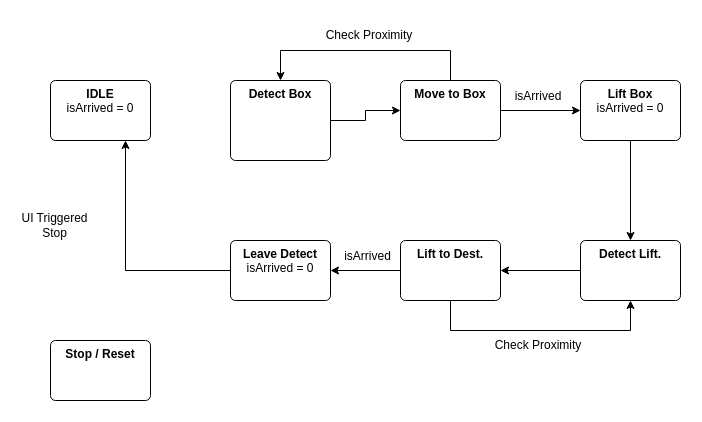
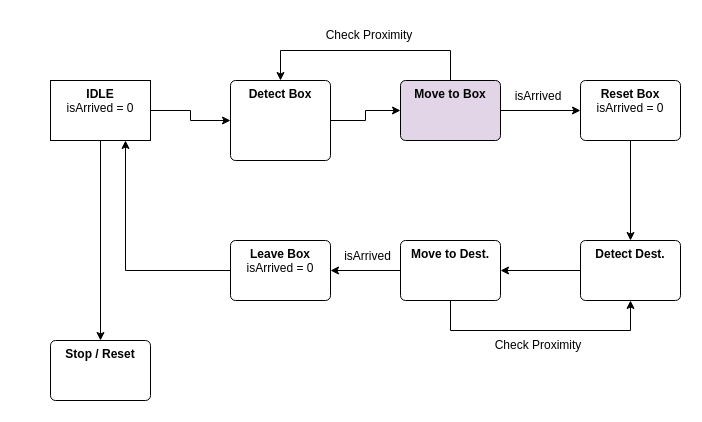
(631, 102) -> (631, 102)
(101, 111) -> (101, 111)
(451, 111) -> (451, 111)
none -> (191, 112)
(55, 226) -> none
none -> (101, 237)
(451, 255) -> (451, 255)
(631, 255) -> (631, 255)
(281, 262) -> (281, 262)
